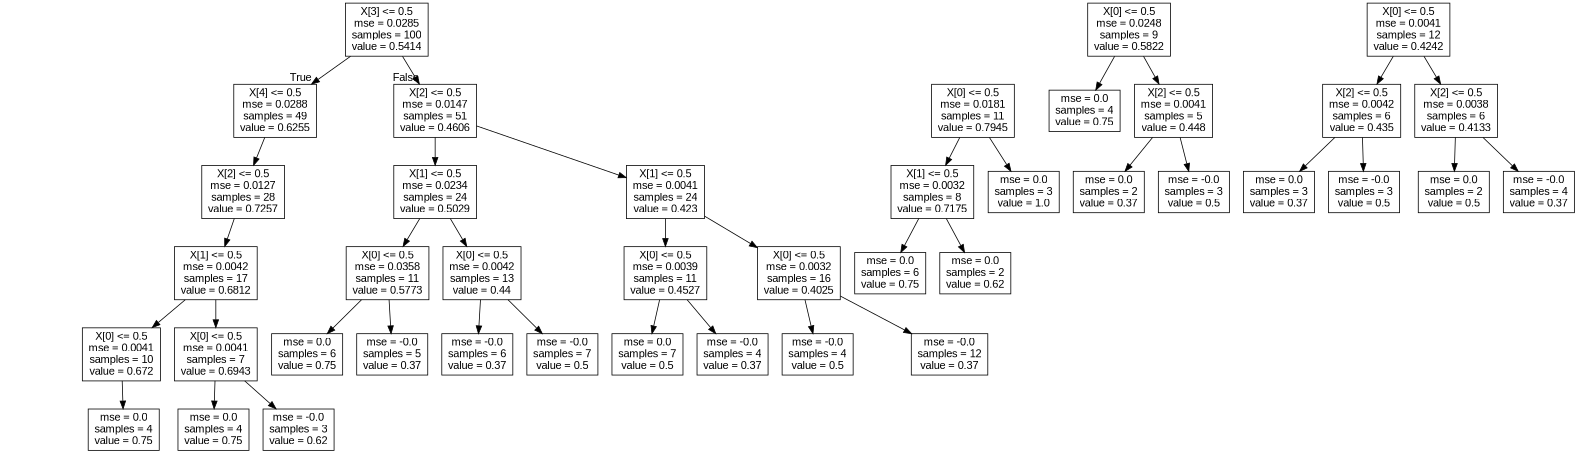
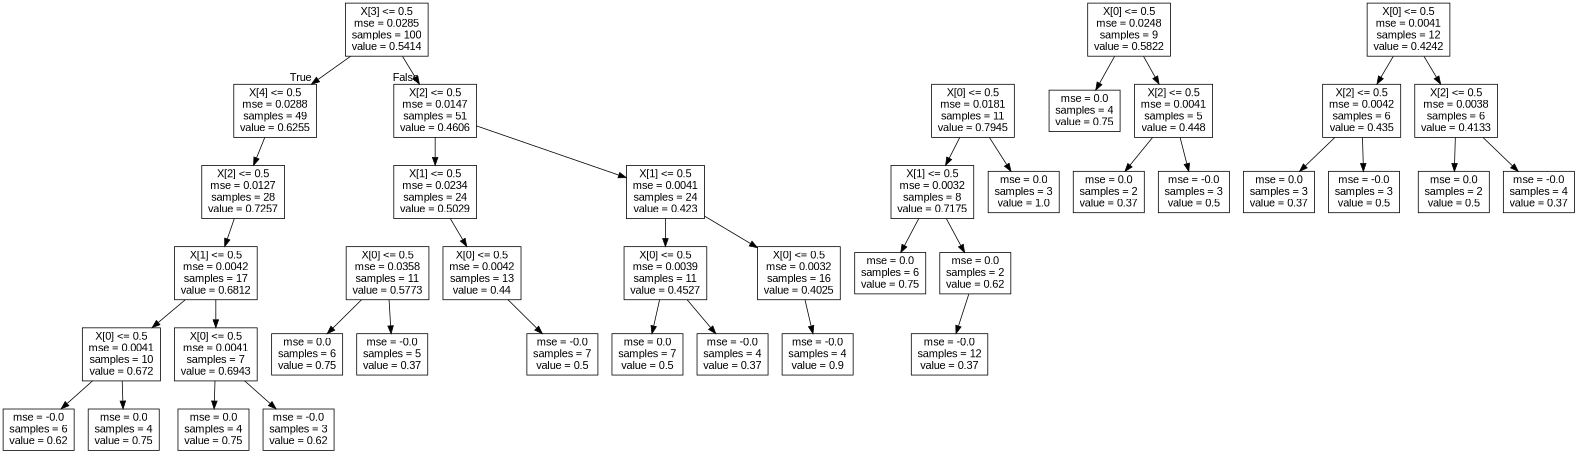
(413, 229) -> none
(872, 313) -> (964, 310)
(477, 354) -> none
(818, 354) -> (818, 354)
none -> (39, 430)
